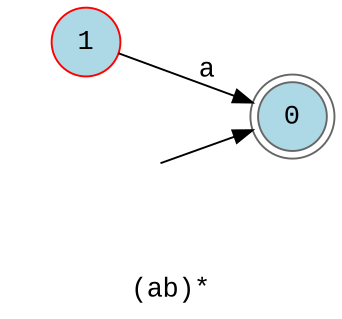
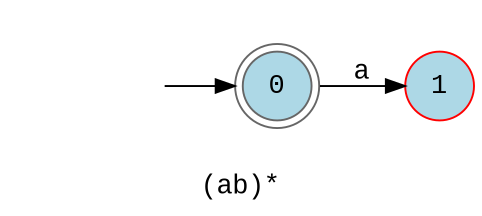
(177, 75) -> (353, 86)
